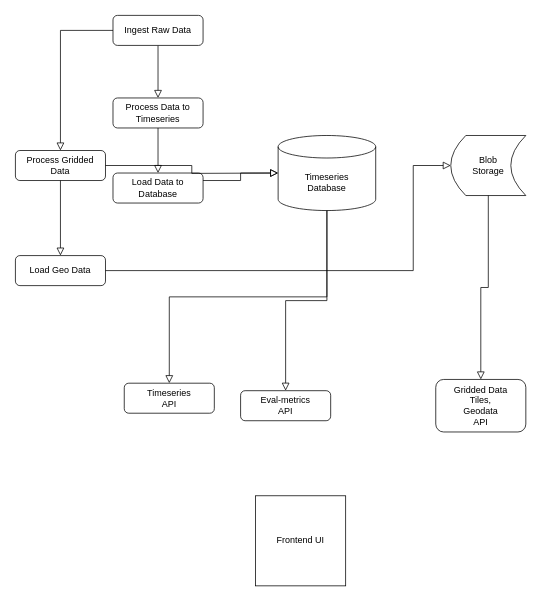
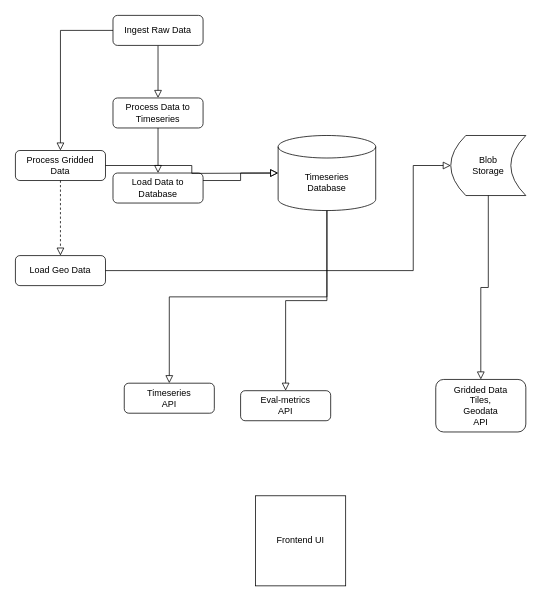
(60, 215) -> (60, 215)
